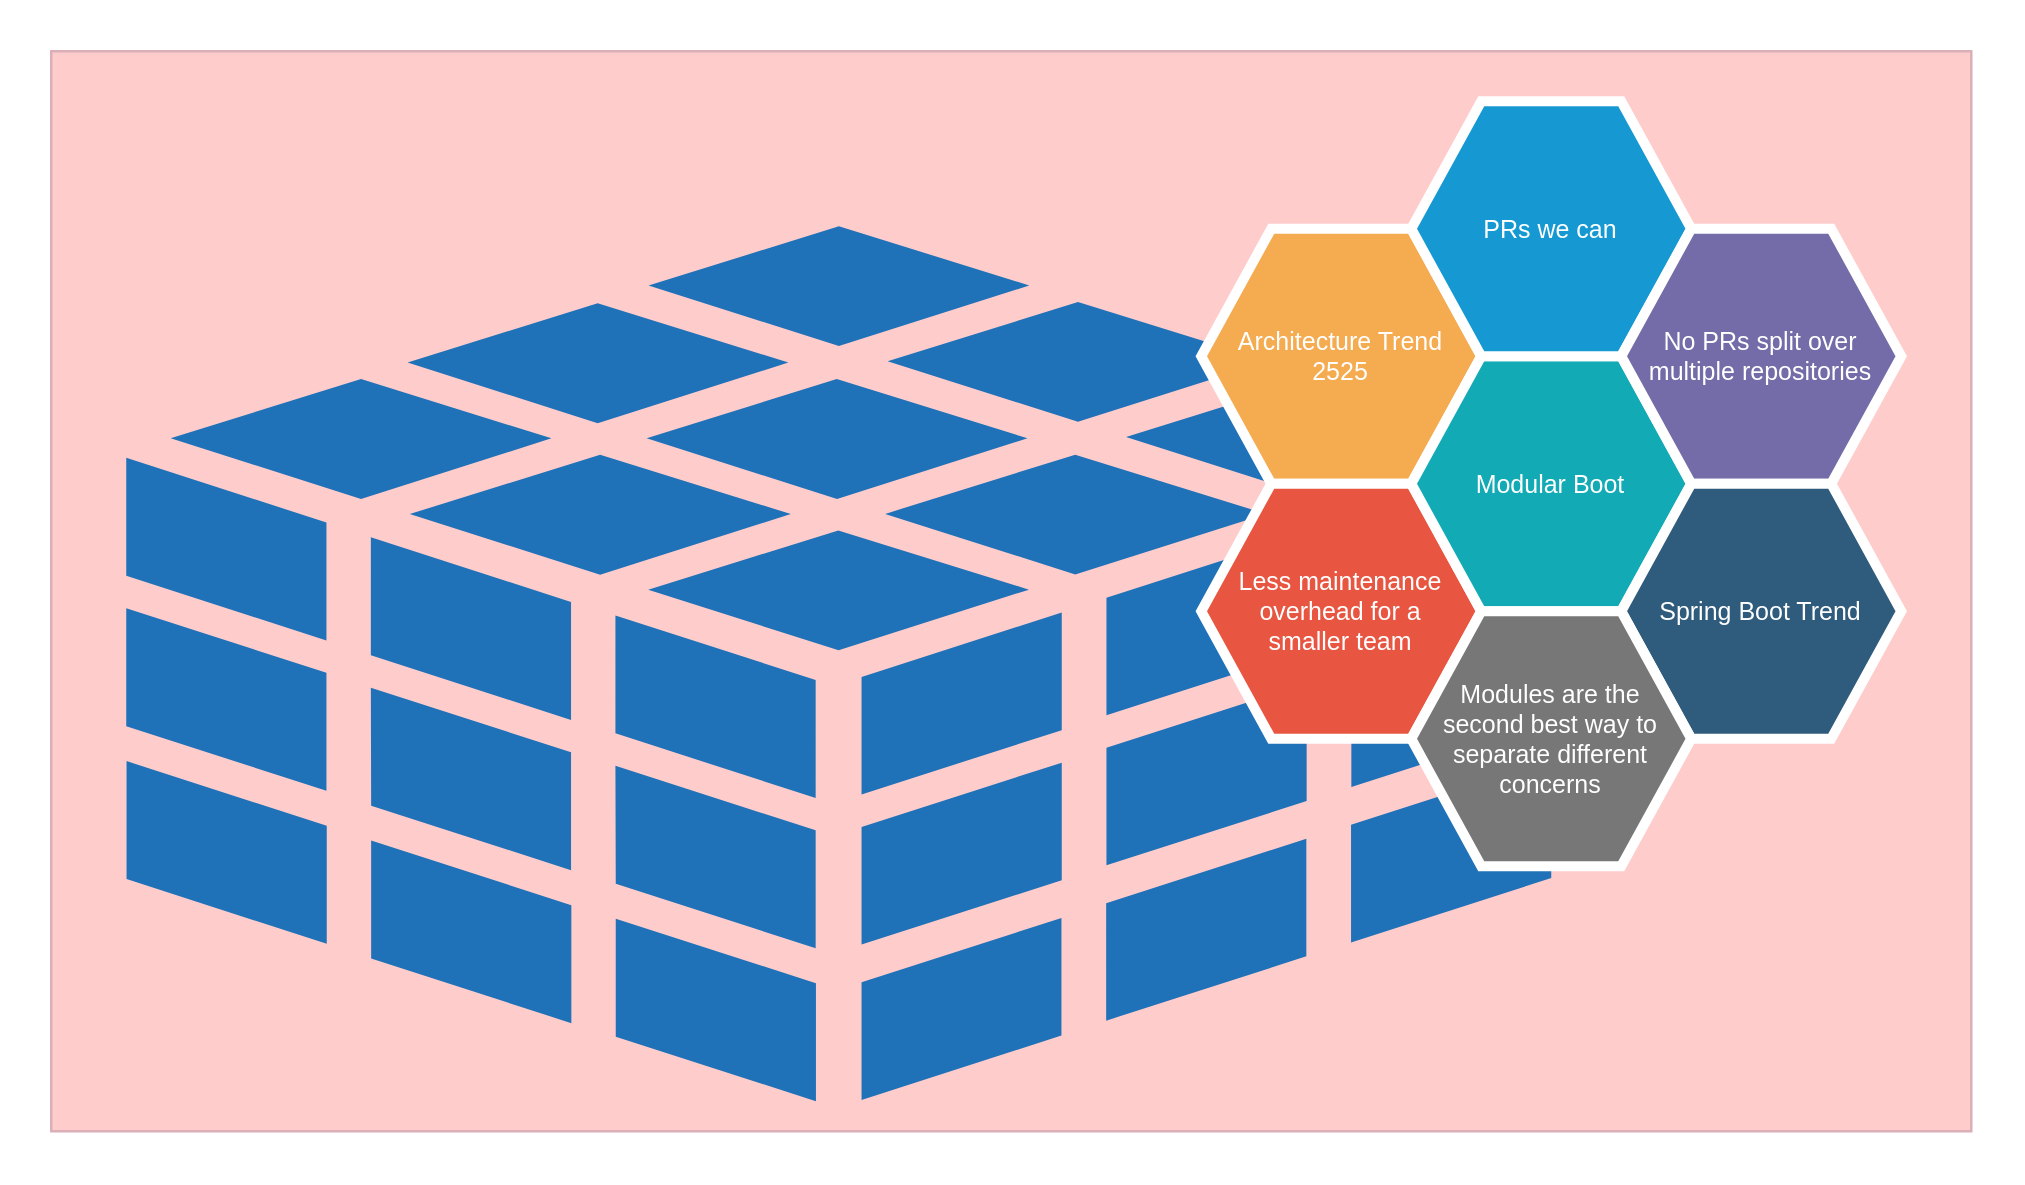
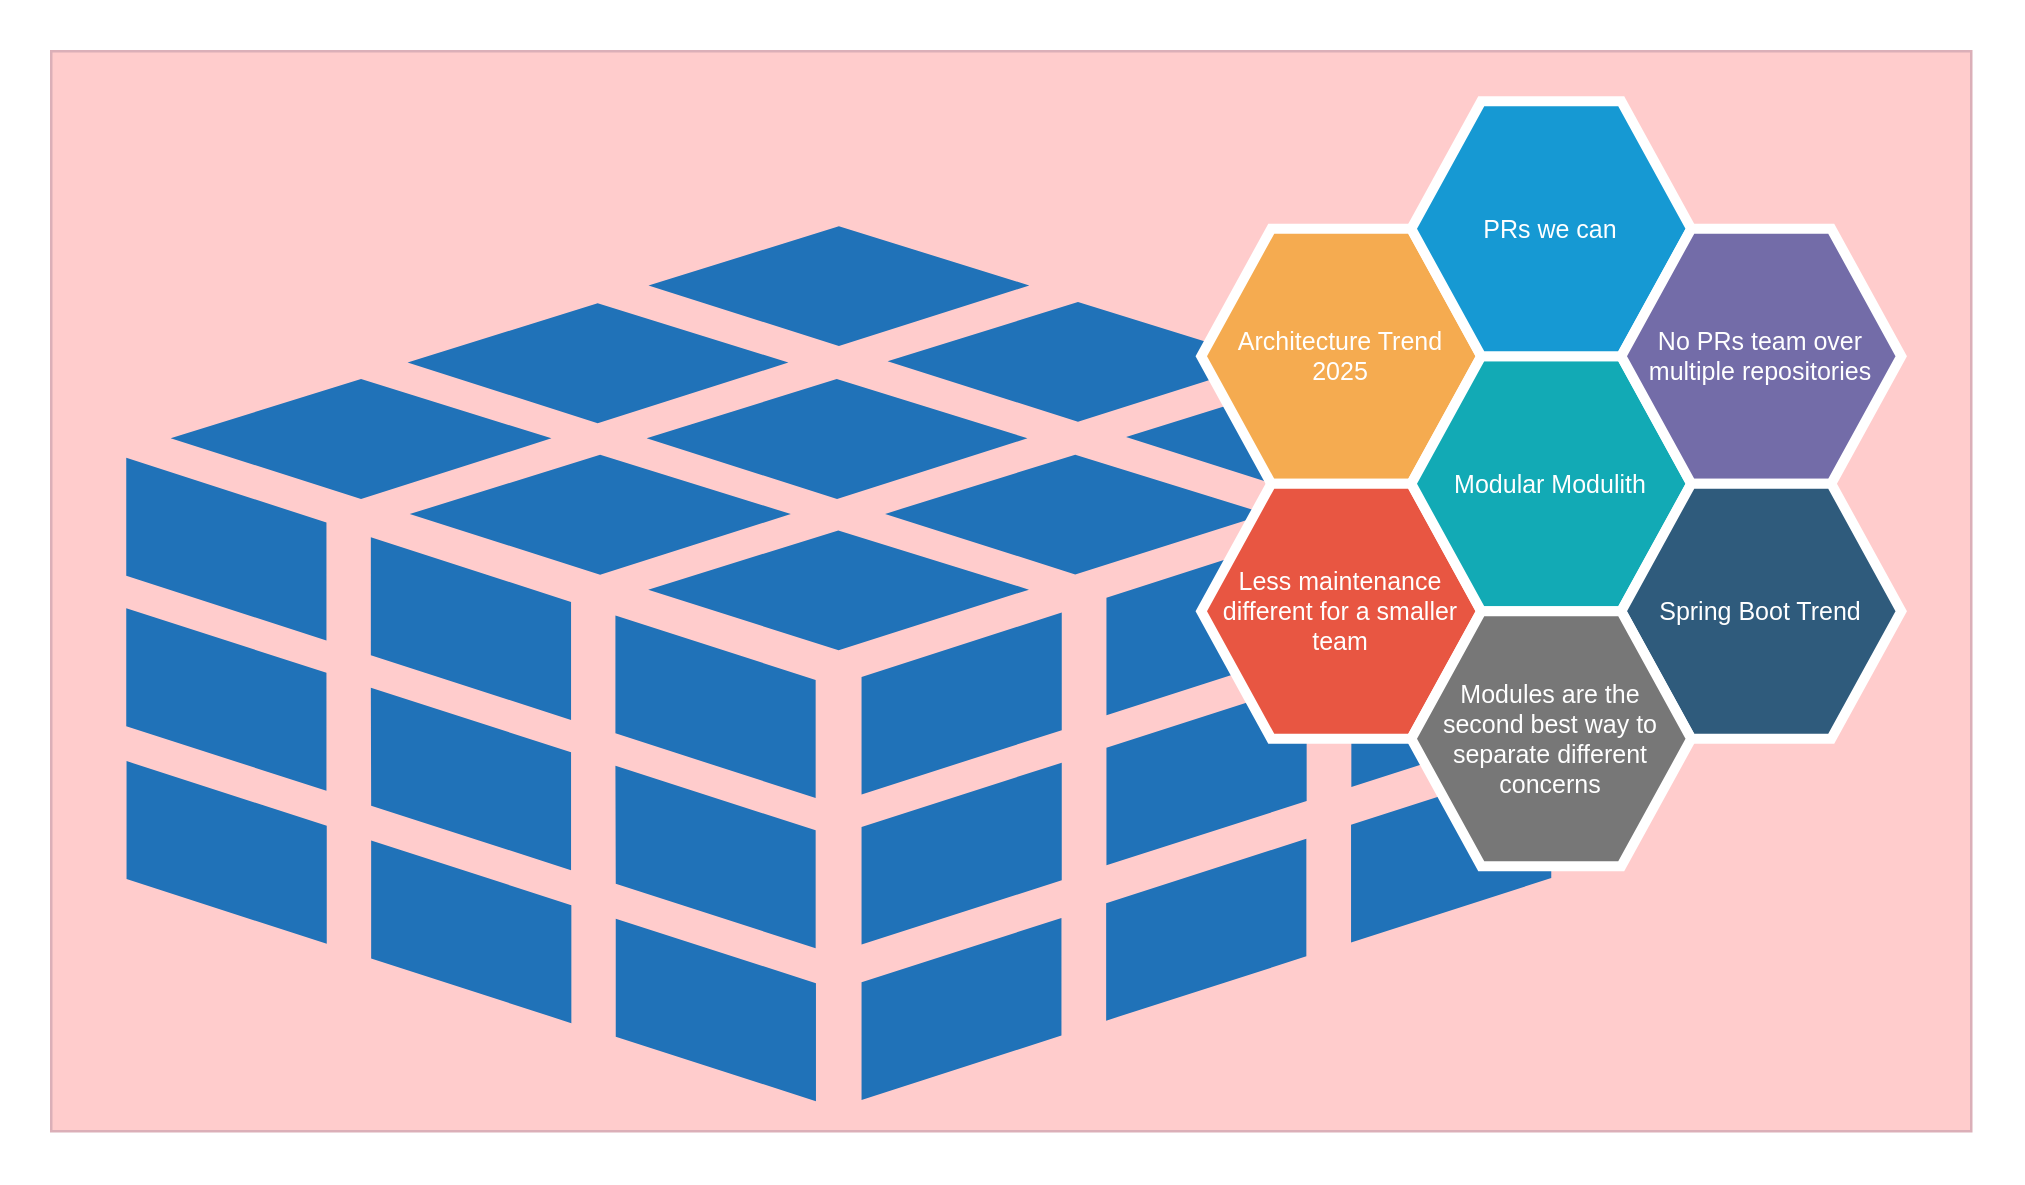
(1341, 356) -> (1341, 356)
(1761, 356) -> (1761, 356)
(1551, 484) -> (1551, 484)
(1341, 611) -> (1341, 611)
